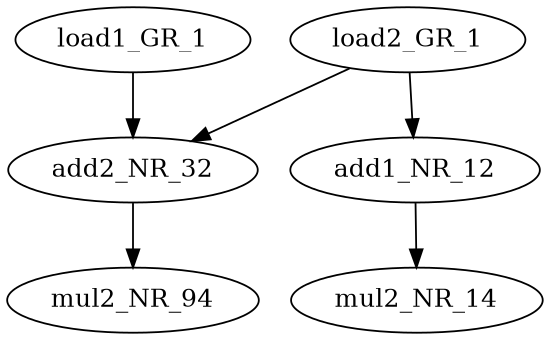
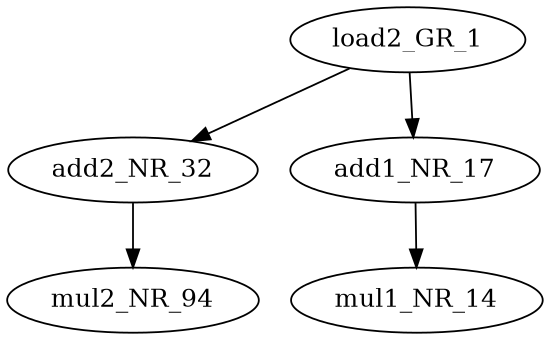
(133, 40) -> none
(415, 170) -> (415, 170)
(417, 300) -> (417, 300)
